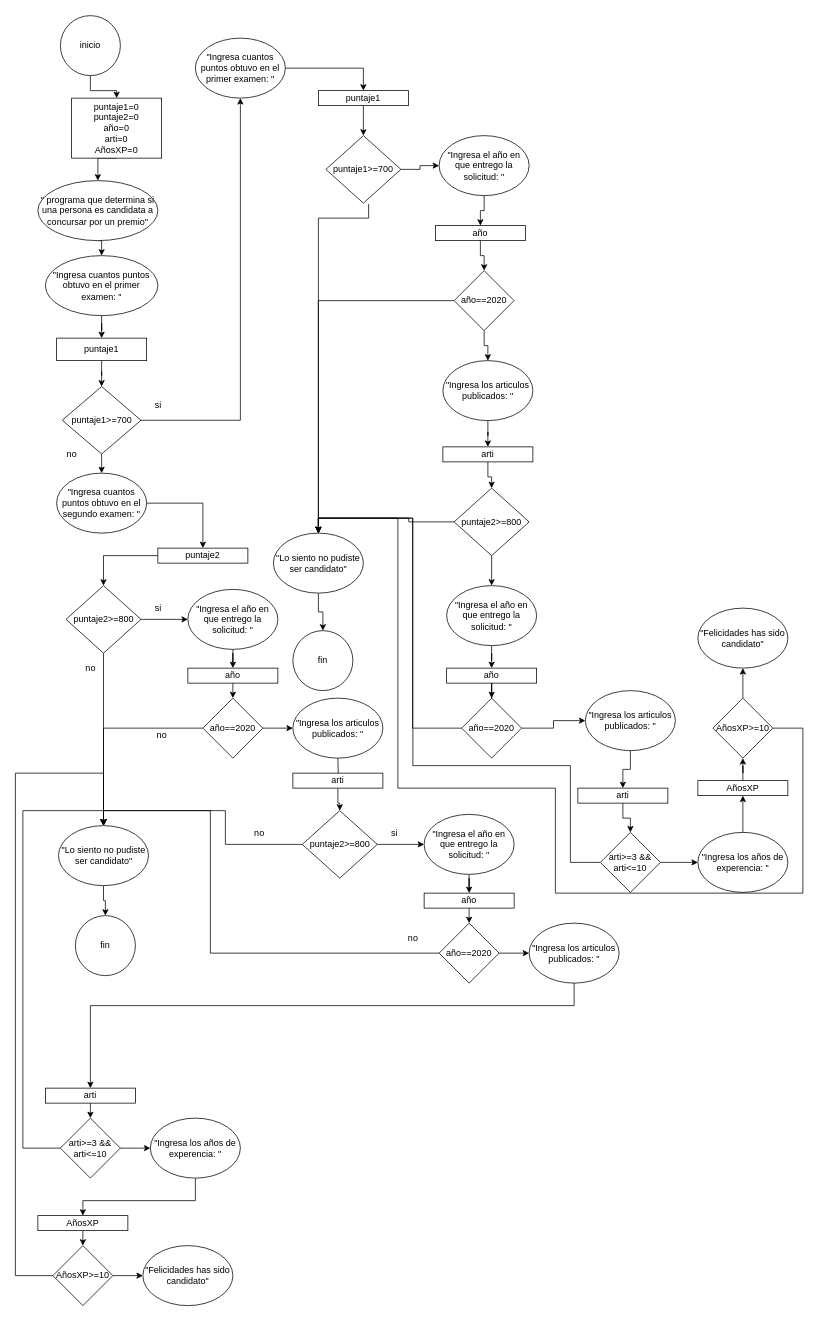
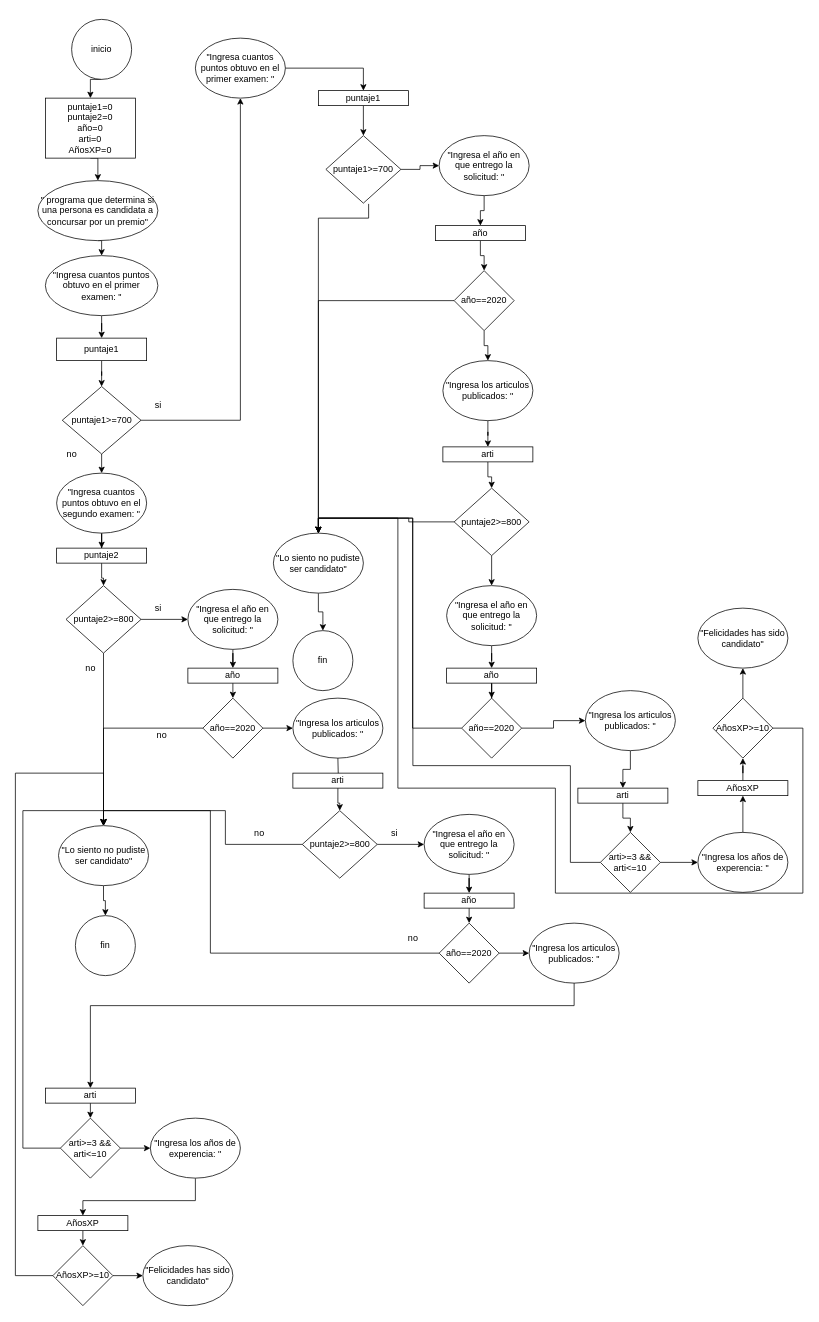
(90, 45) -> (102, 49)
(117, 128) -> (90, 128)
(203, 555) -> (102, 555)
